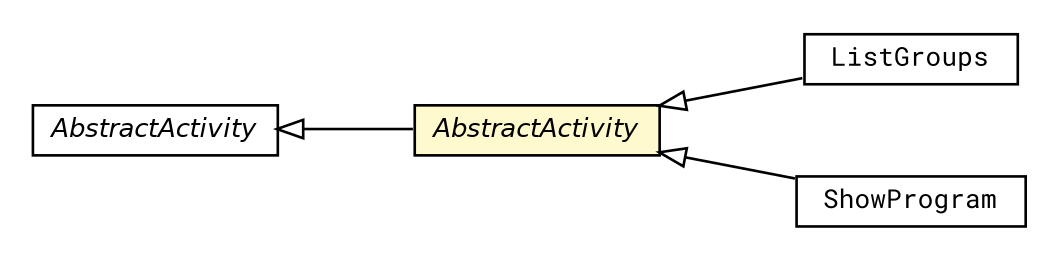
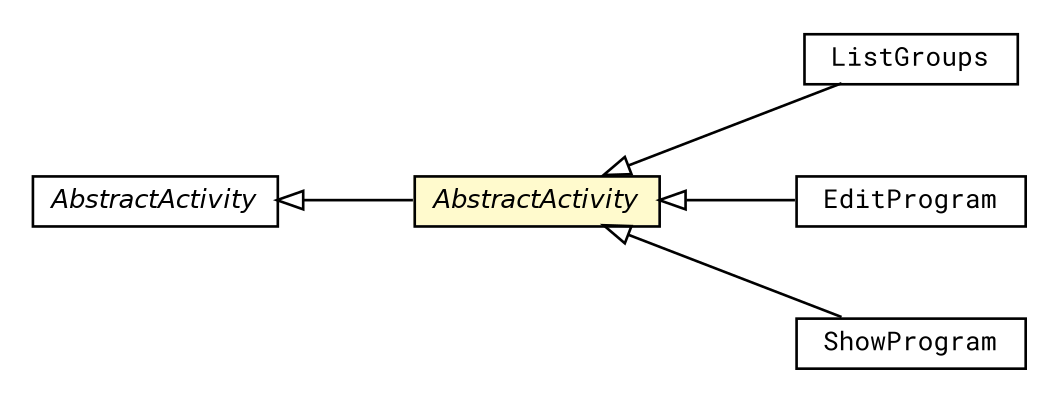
none -> (910, 200)
